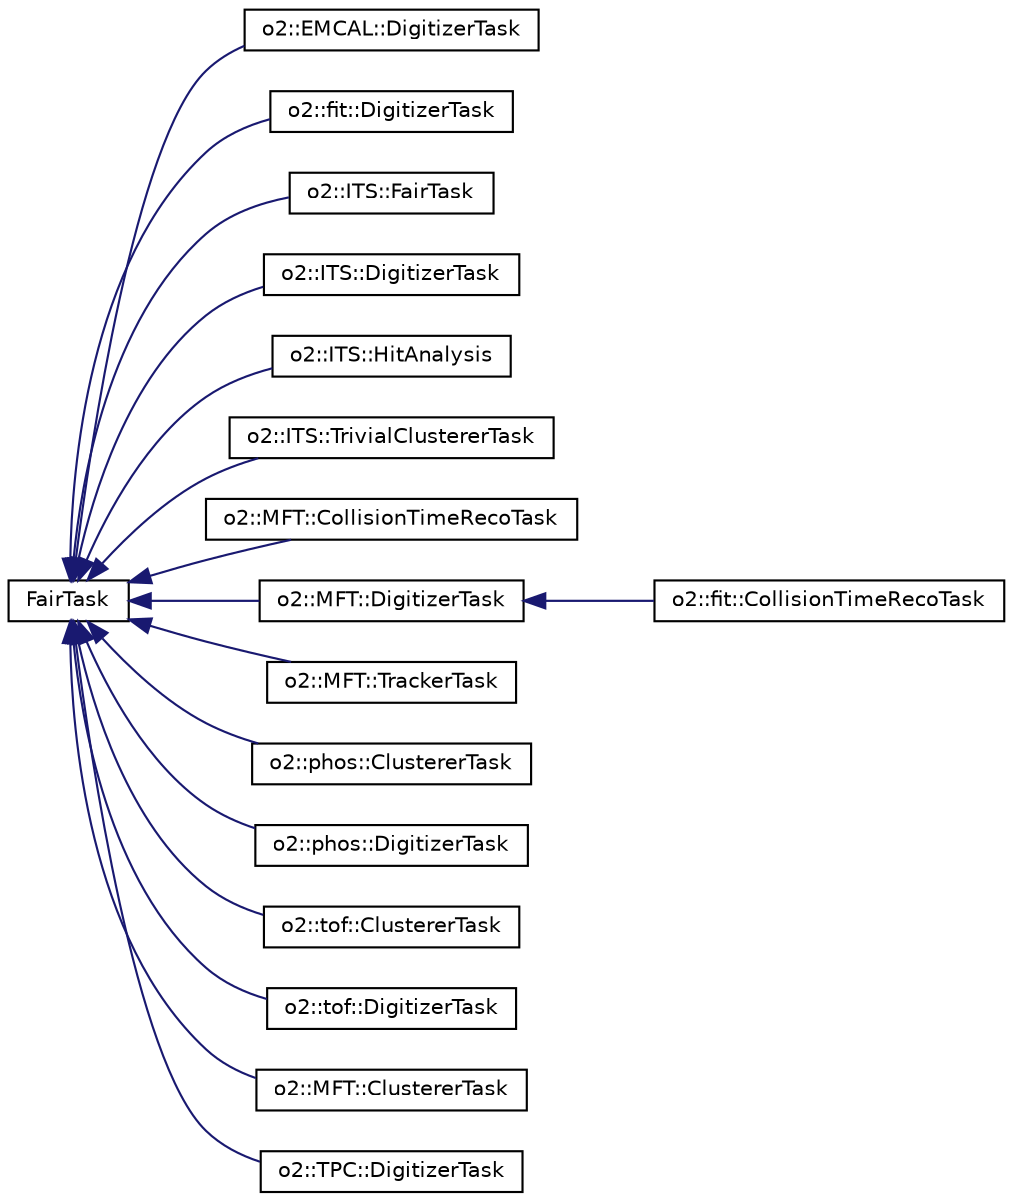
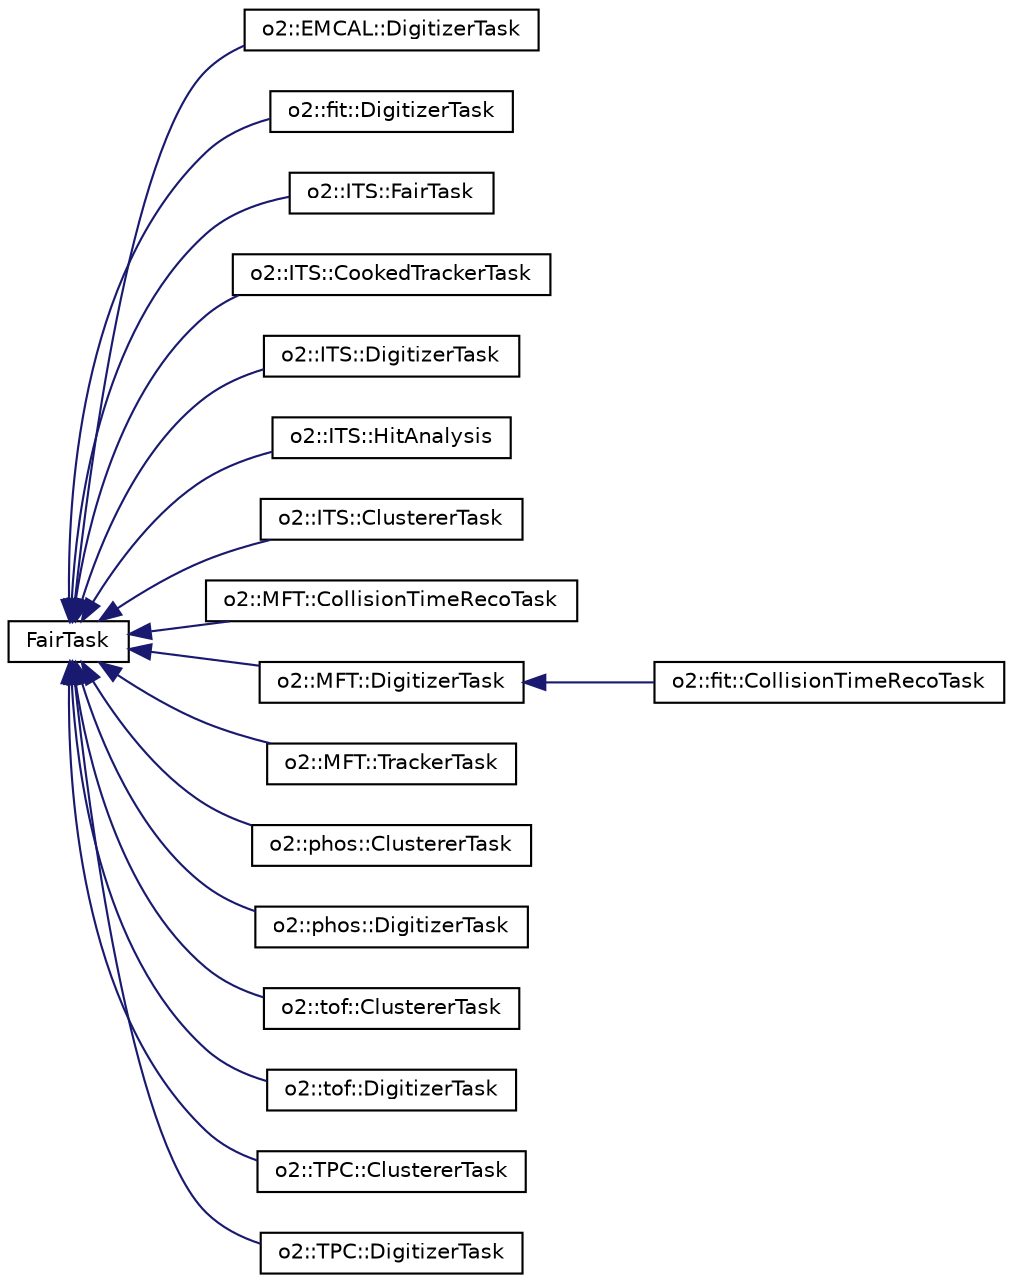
none -> (392, 275)
(392, 438) -> (392, 519)
(392, 1090) -> (392, 1172)
